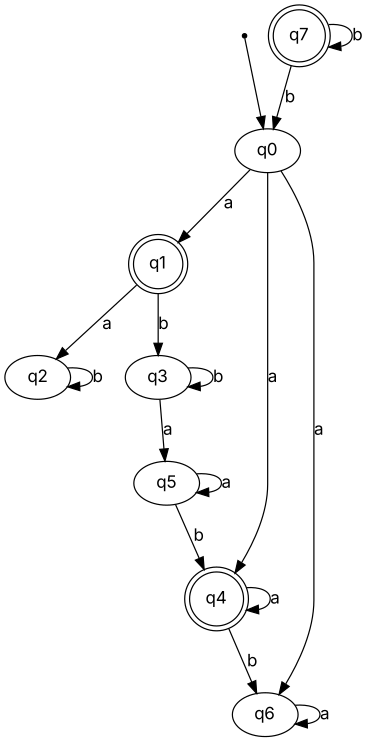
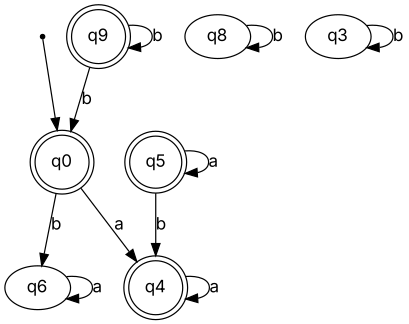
(299, 36) -> (99, 37)
(268, 151) -> (62, 162)
(158, 264) -> none
(38, 377) -> (218, 37)
(162, 424) -> none
(319, 430) -> (57, 225)
(167, 483) -> (156, 162)
(240, 655) -> none
